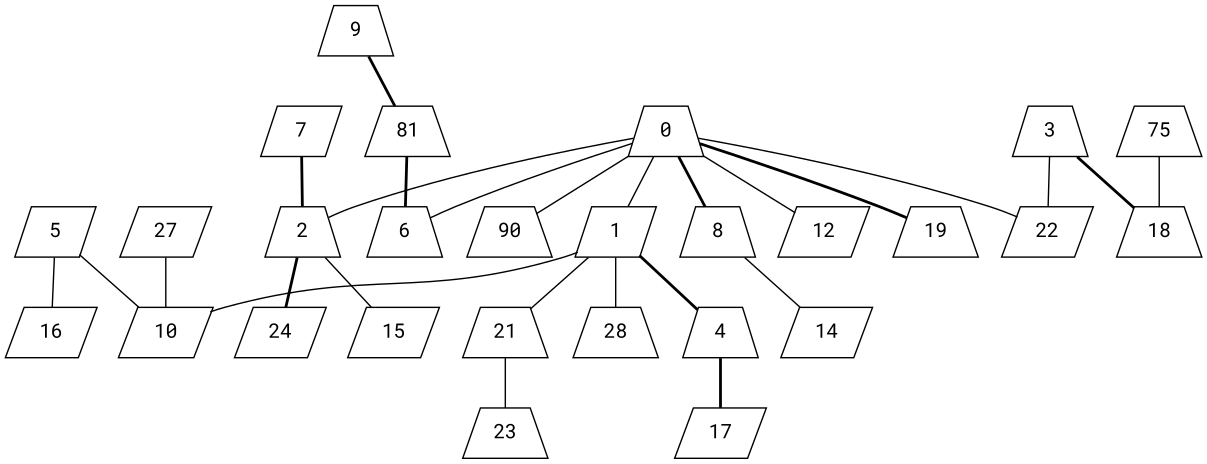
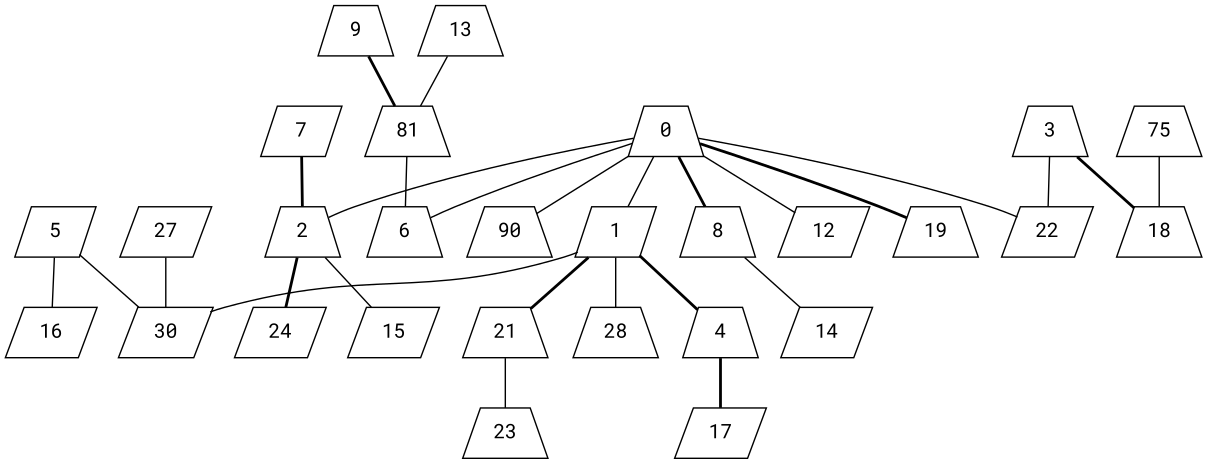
none -> (461, 31)
(406, 182) -> (406, 182)
(560, 283) -> (560, 283)
(166, 333) -> (166, 333)
